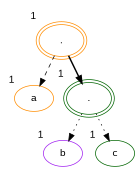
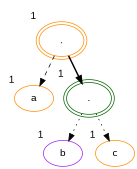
(115, 153) -> (115, 153)
